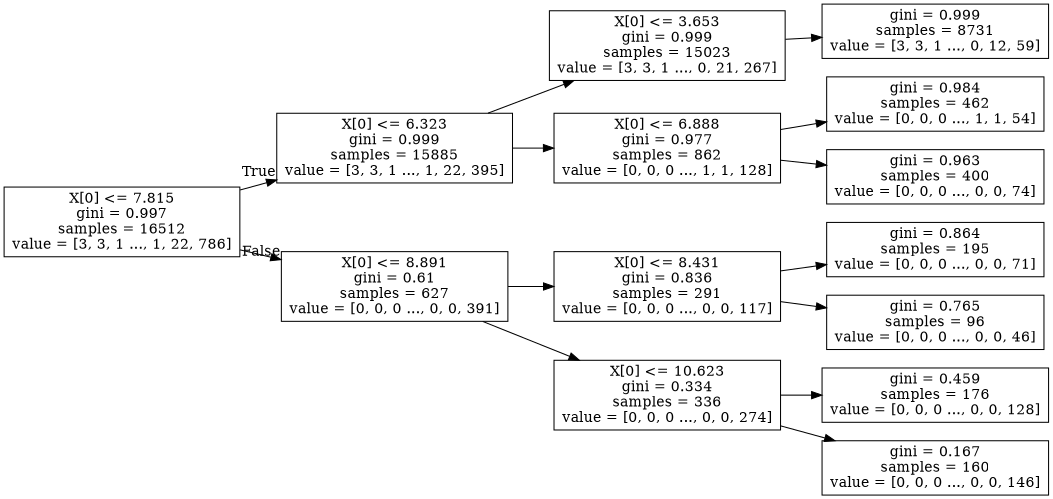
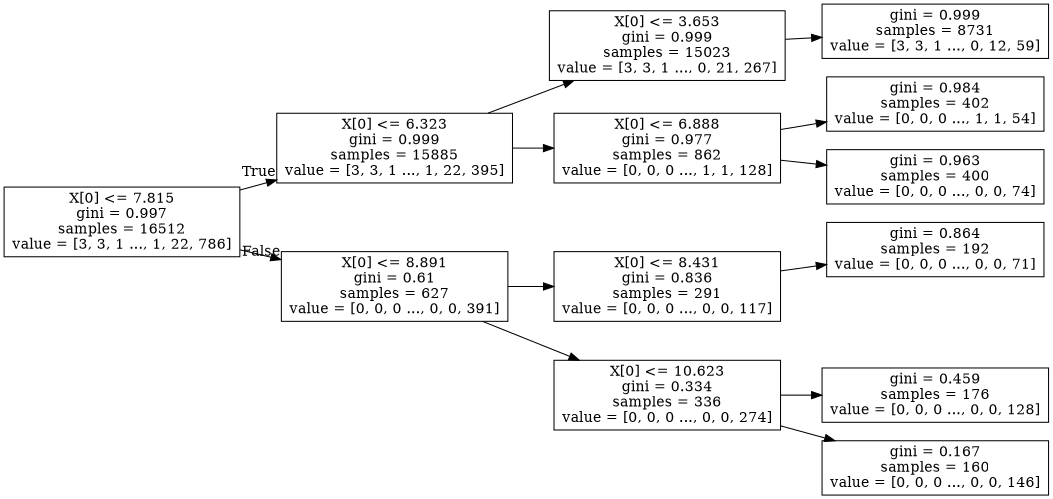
(935, 104) -> (935, 104)
(935, 250) -> (935, 250)
(935, 322) -> none
